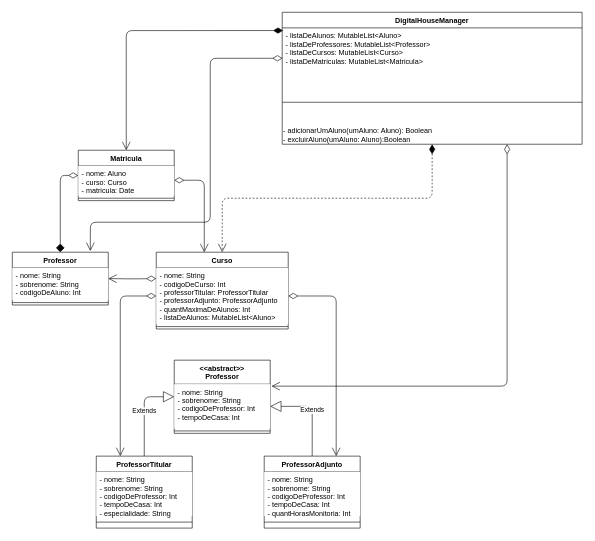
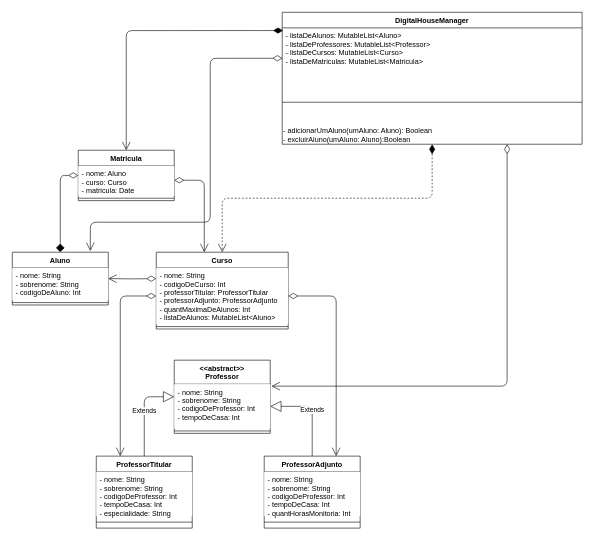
(60, 260) -> (60, 260)
